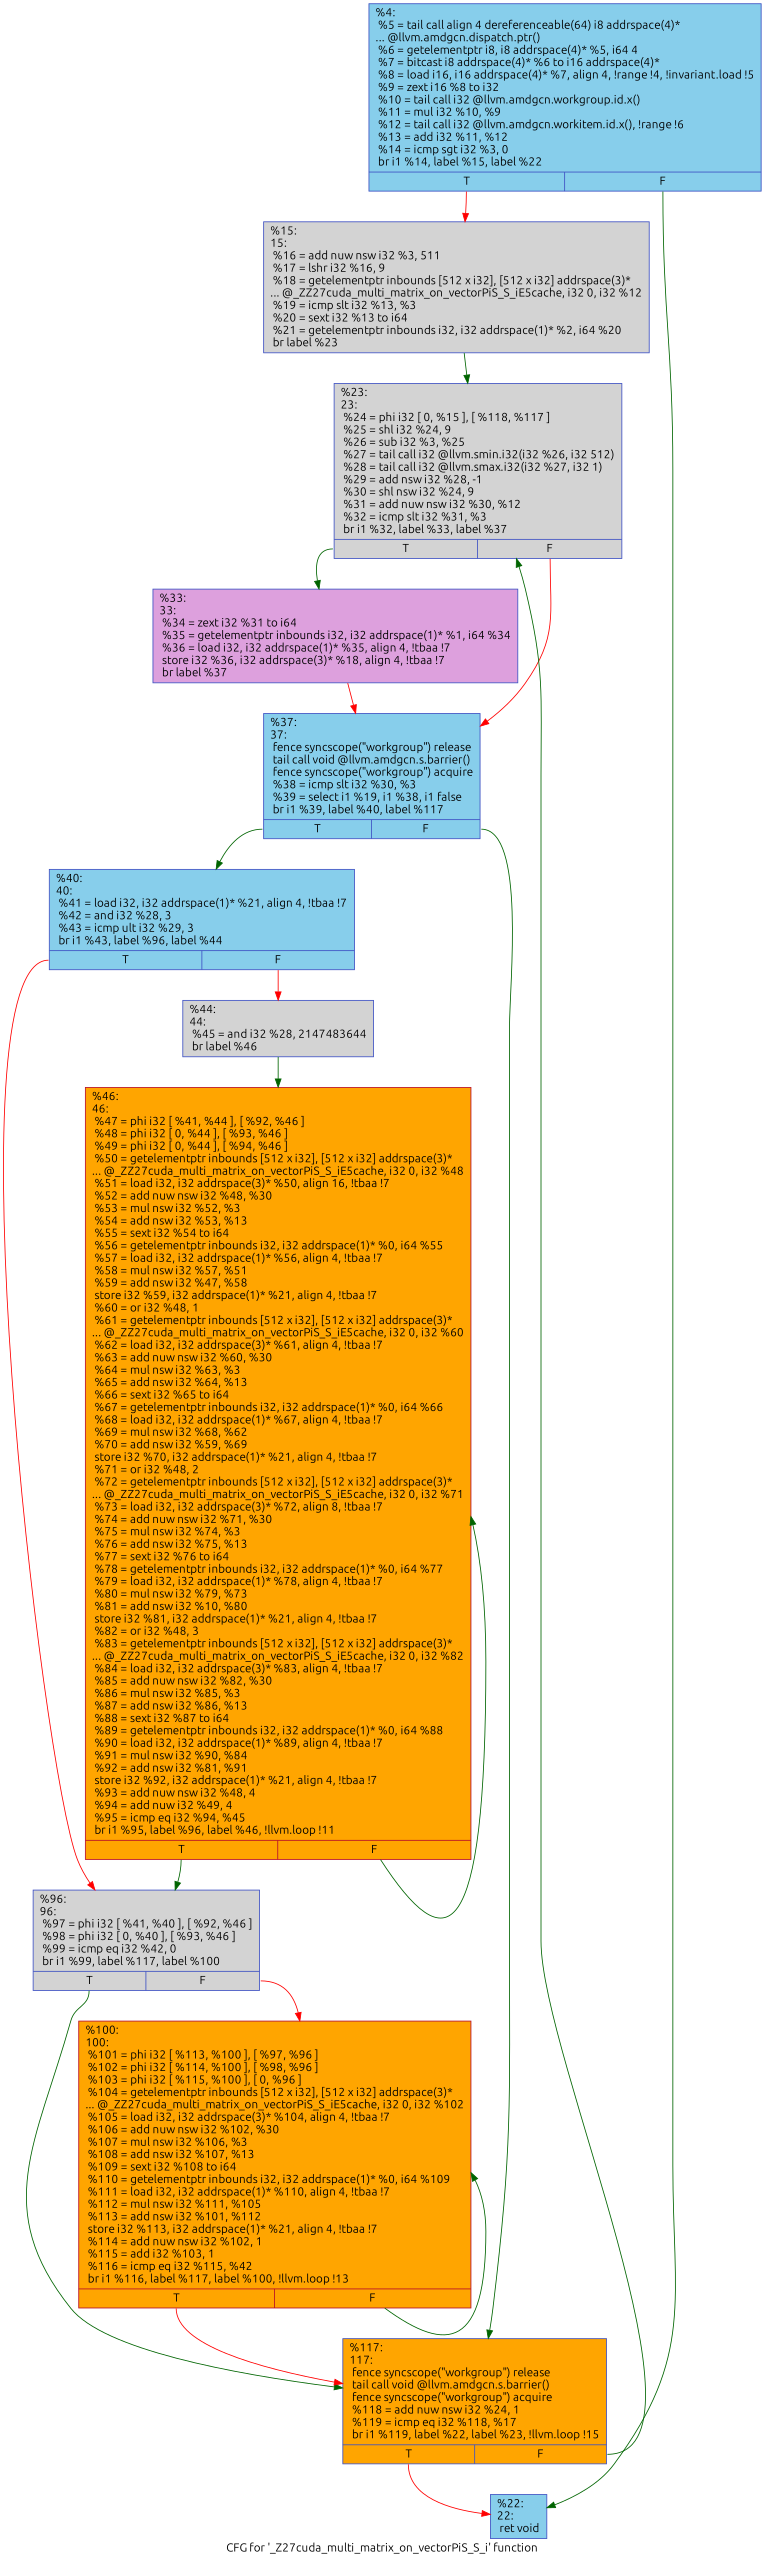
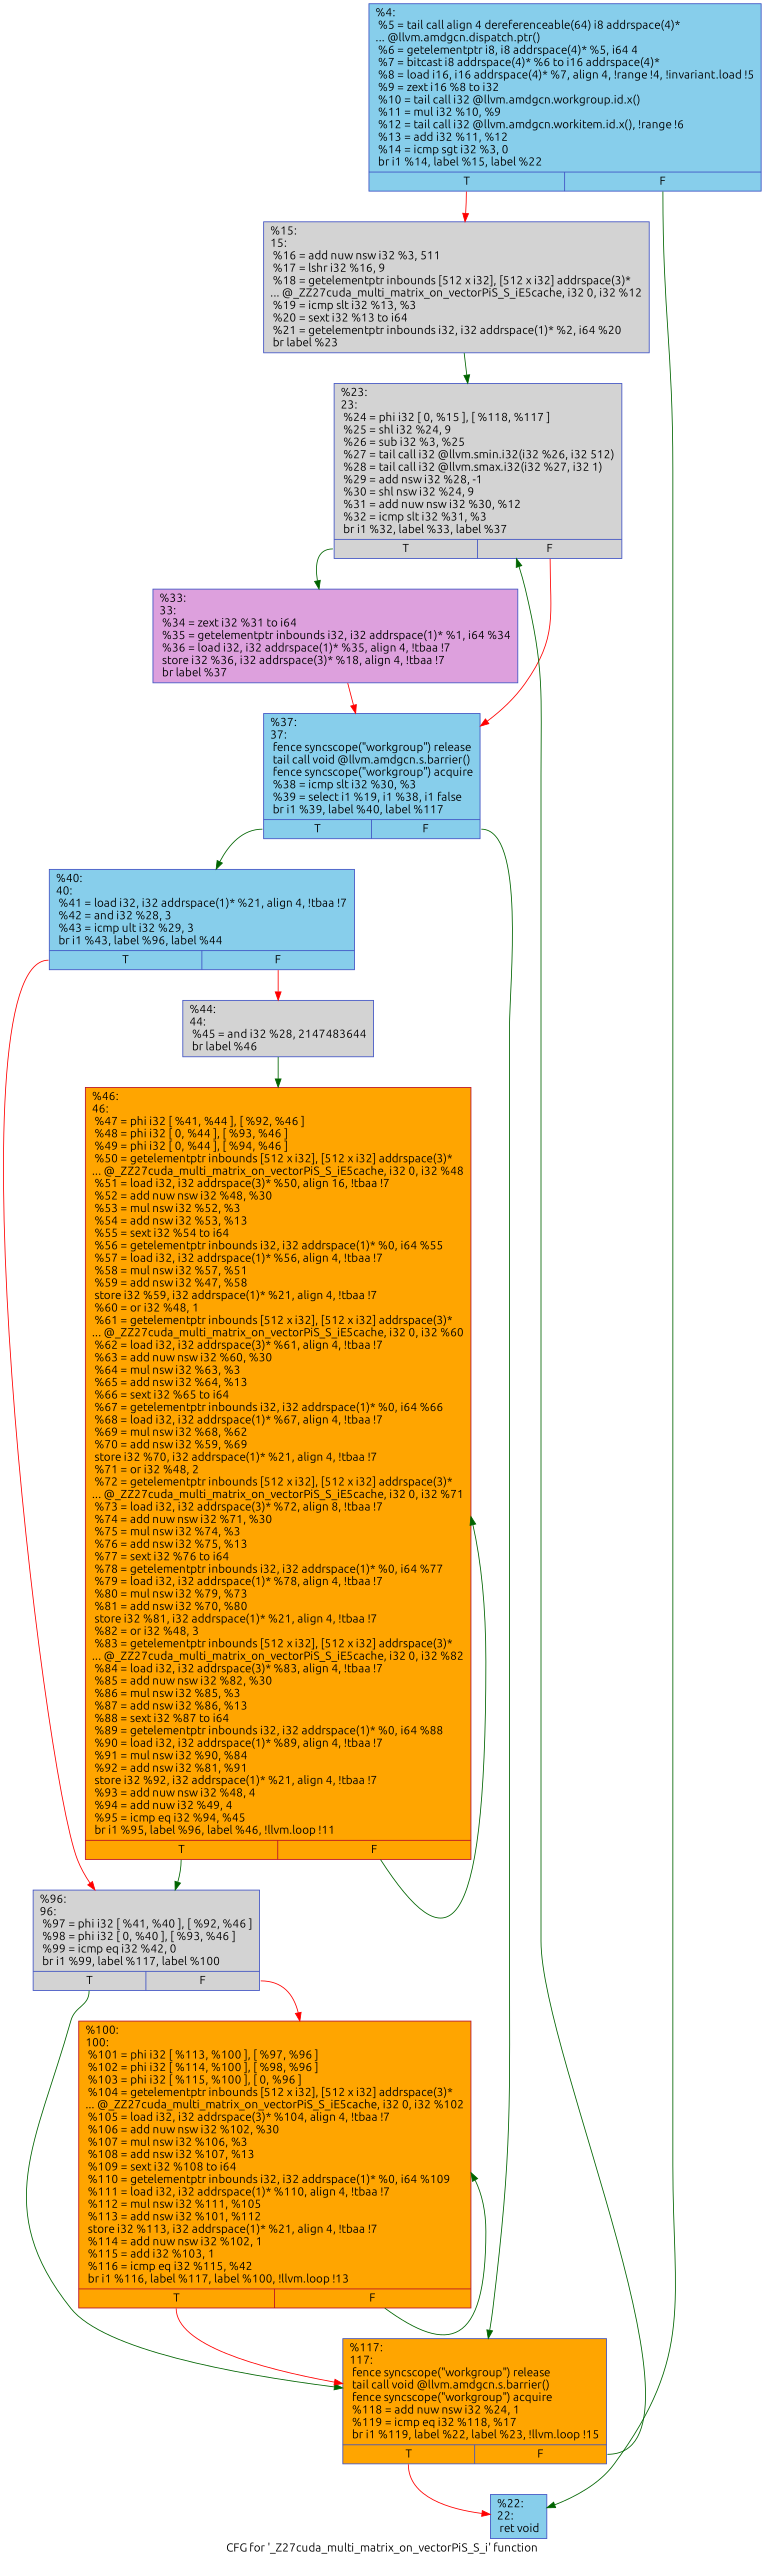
(170, 1607) -> (170, 1607)
